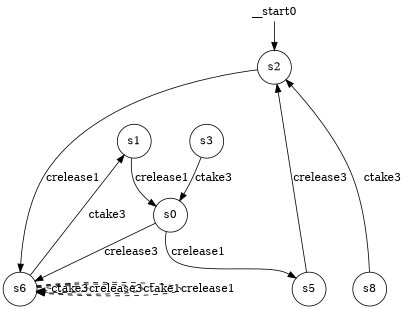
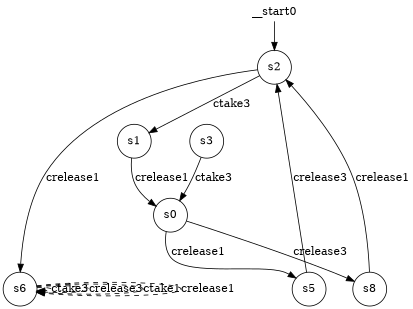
(383, 178) -> (383, 178)
(75, 218) -> (208, 102)
(99, 250) -> (267, 248)
